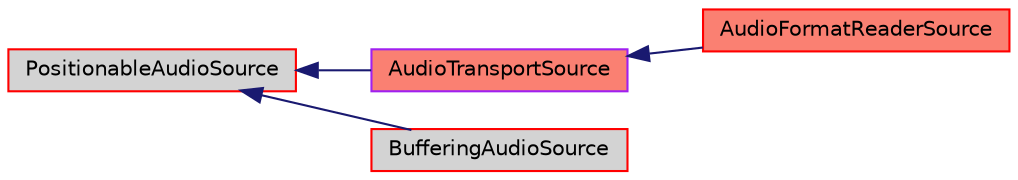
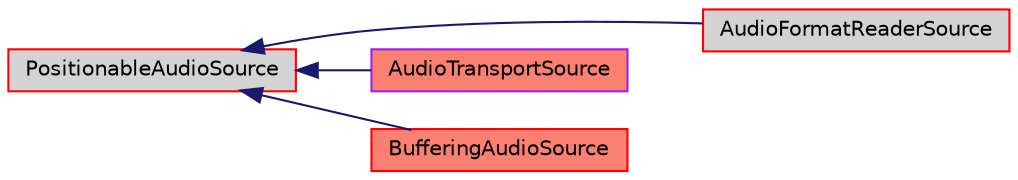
(856, 30) -> (856, 30)
(676, 51) -> (482, 24)
(499, 150) -> (499, 150)
